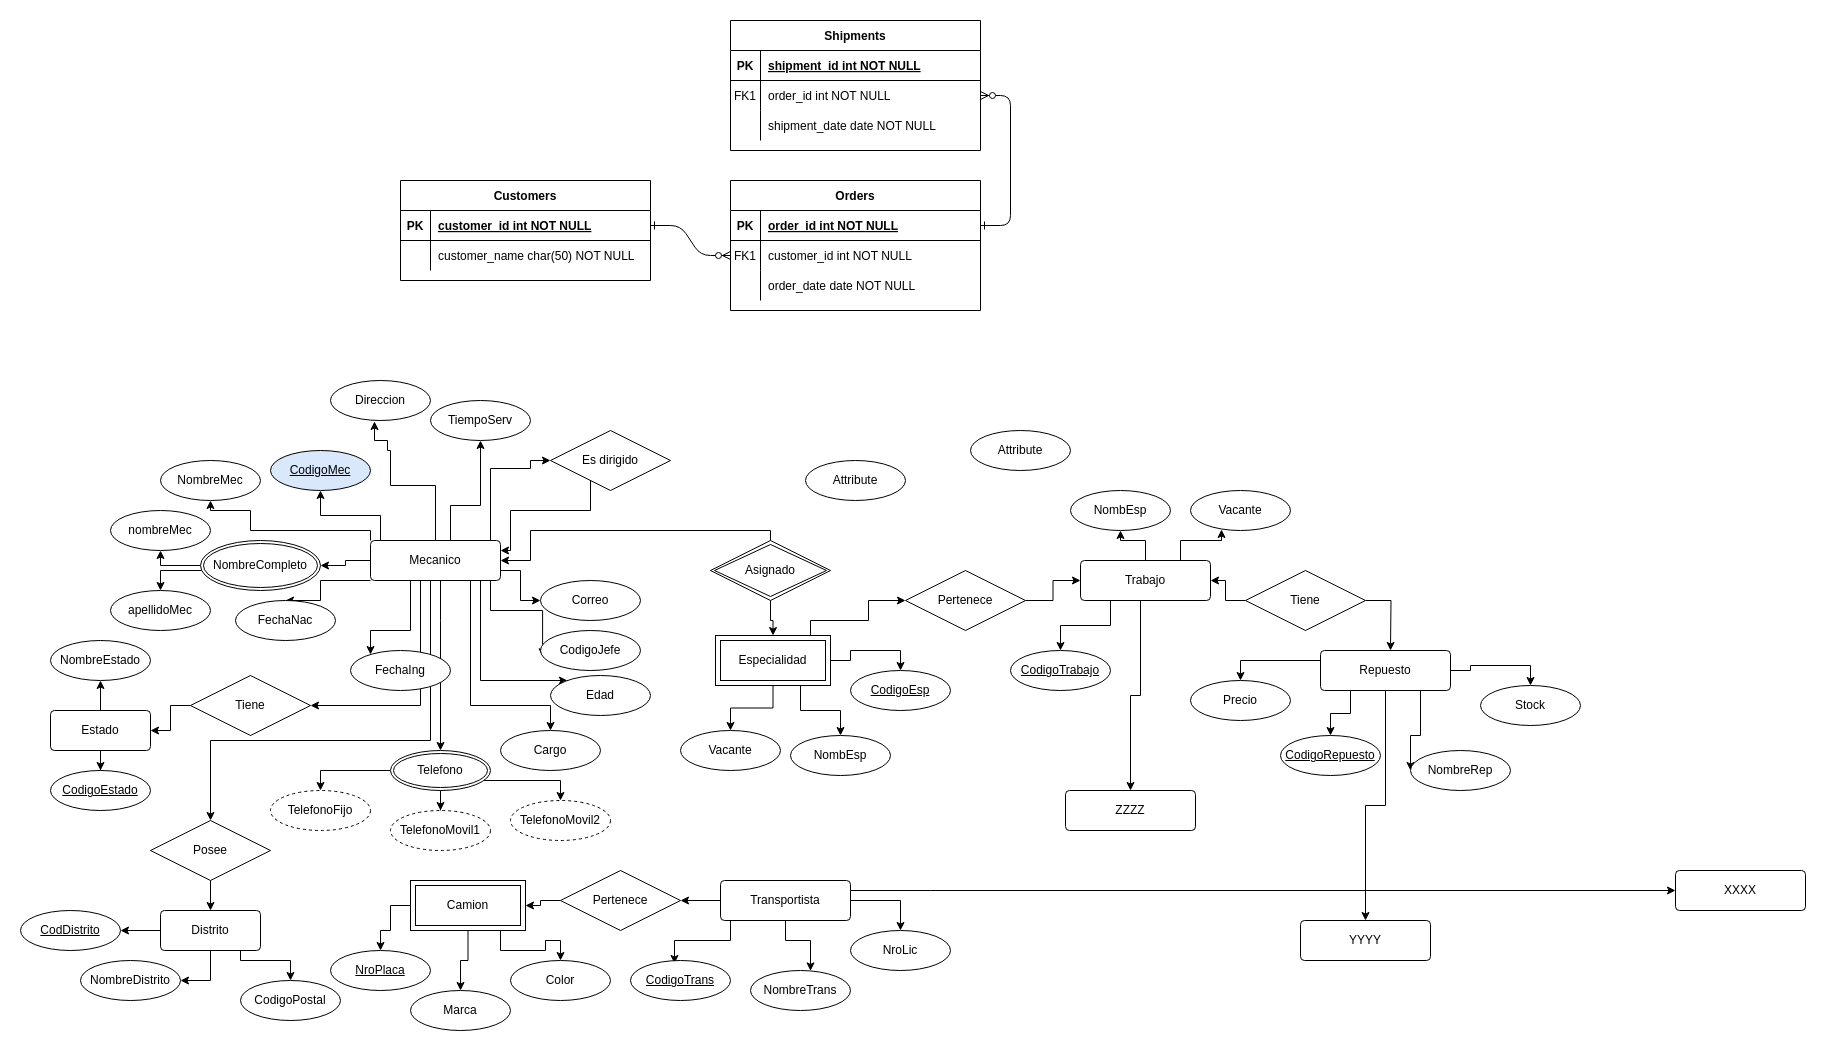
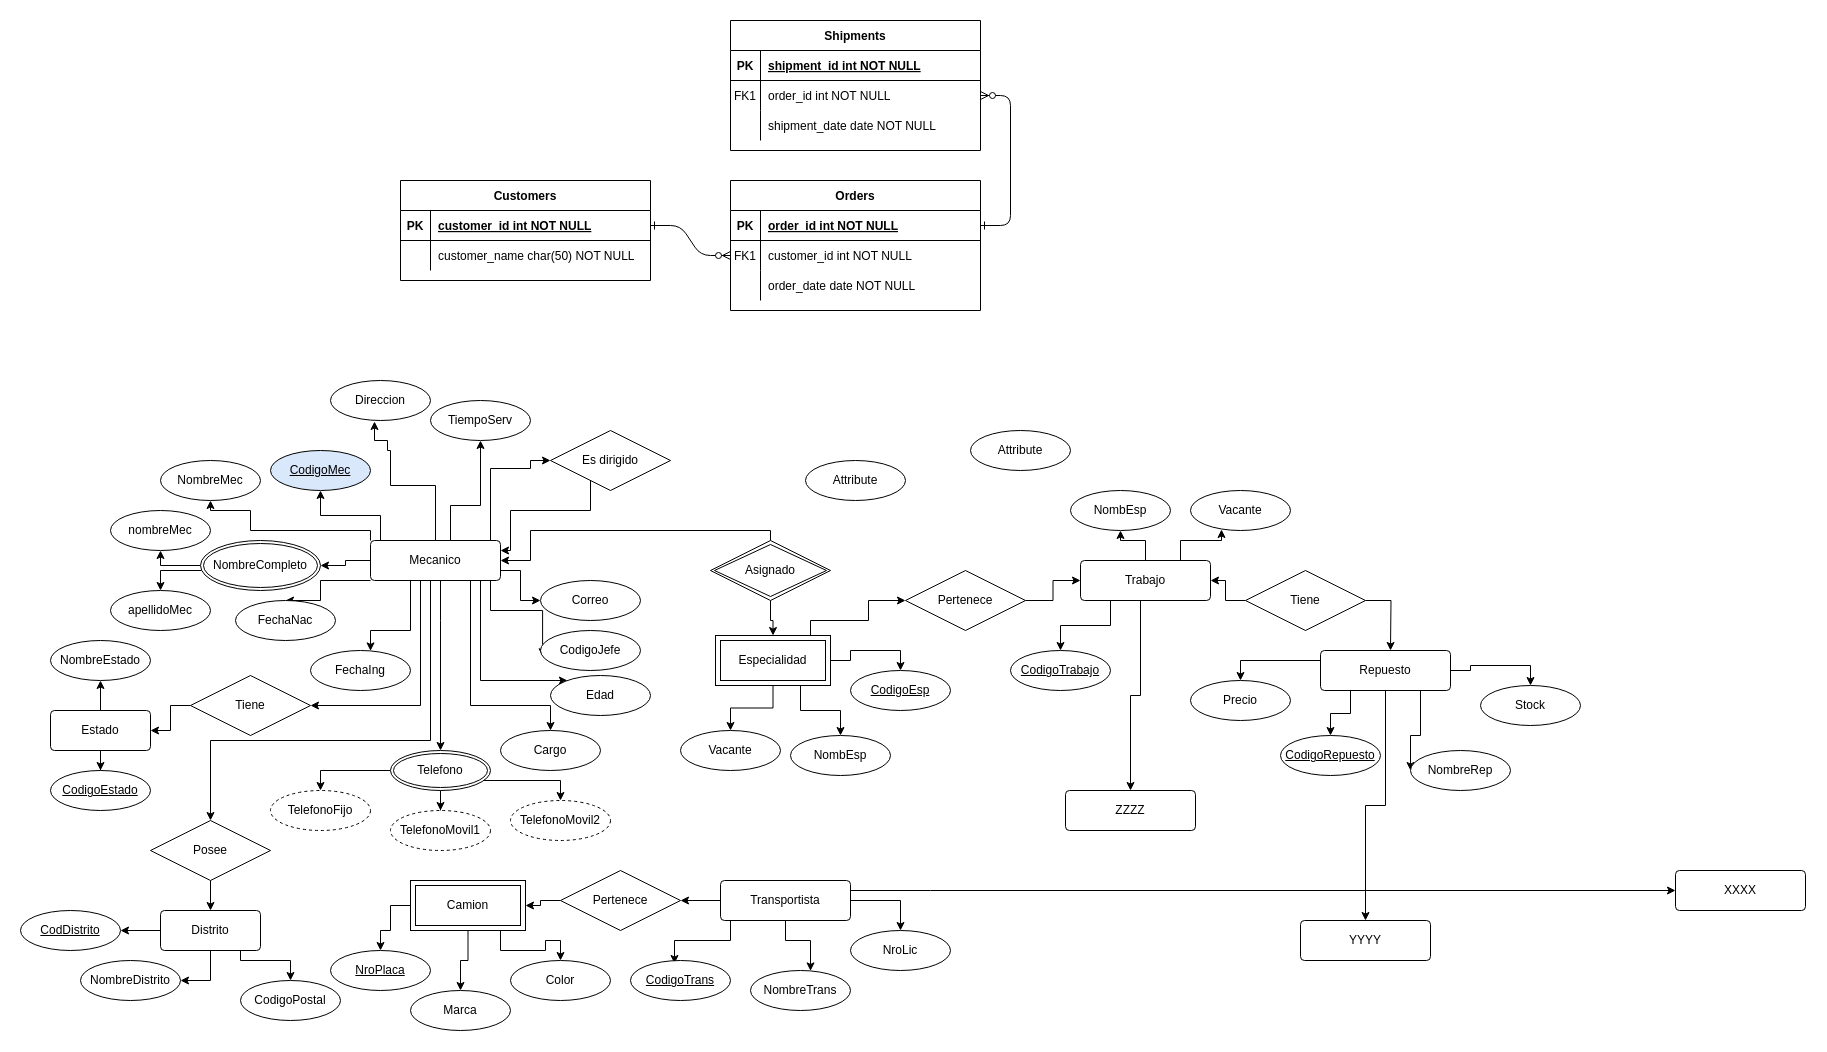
(401, 671) -> (361, 671)
